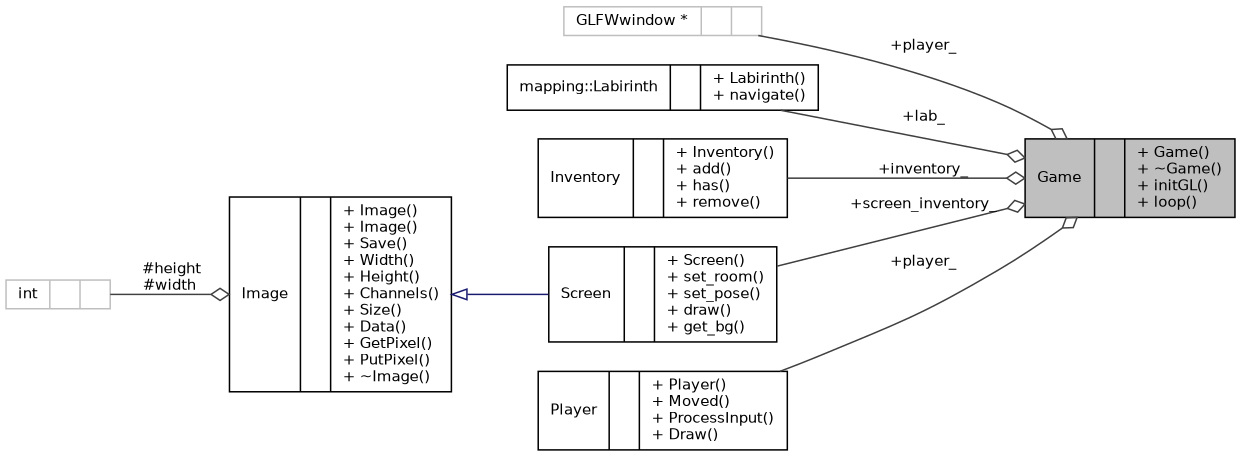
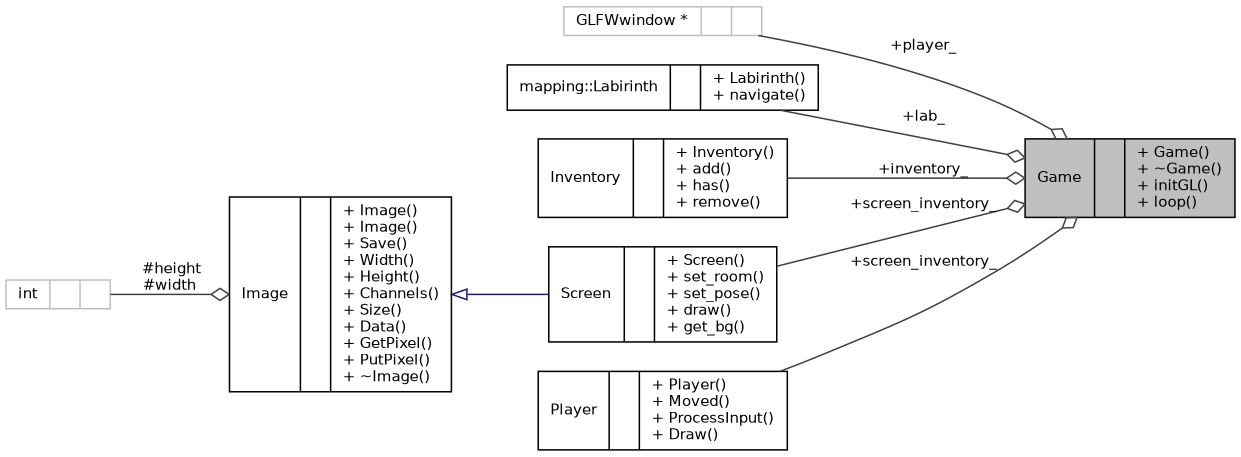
(922, 262) -> (922, 262)
